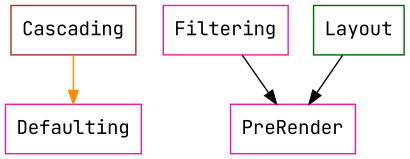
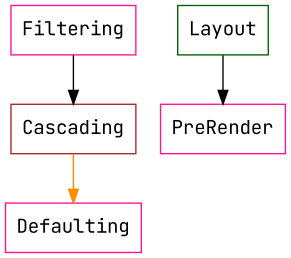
(255, 74) -> (73, 73)
